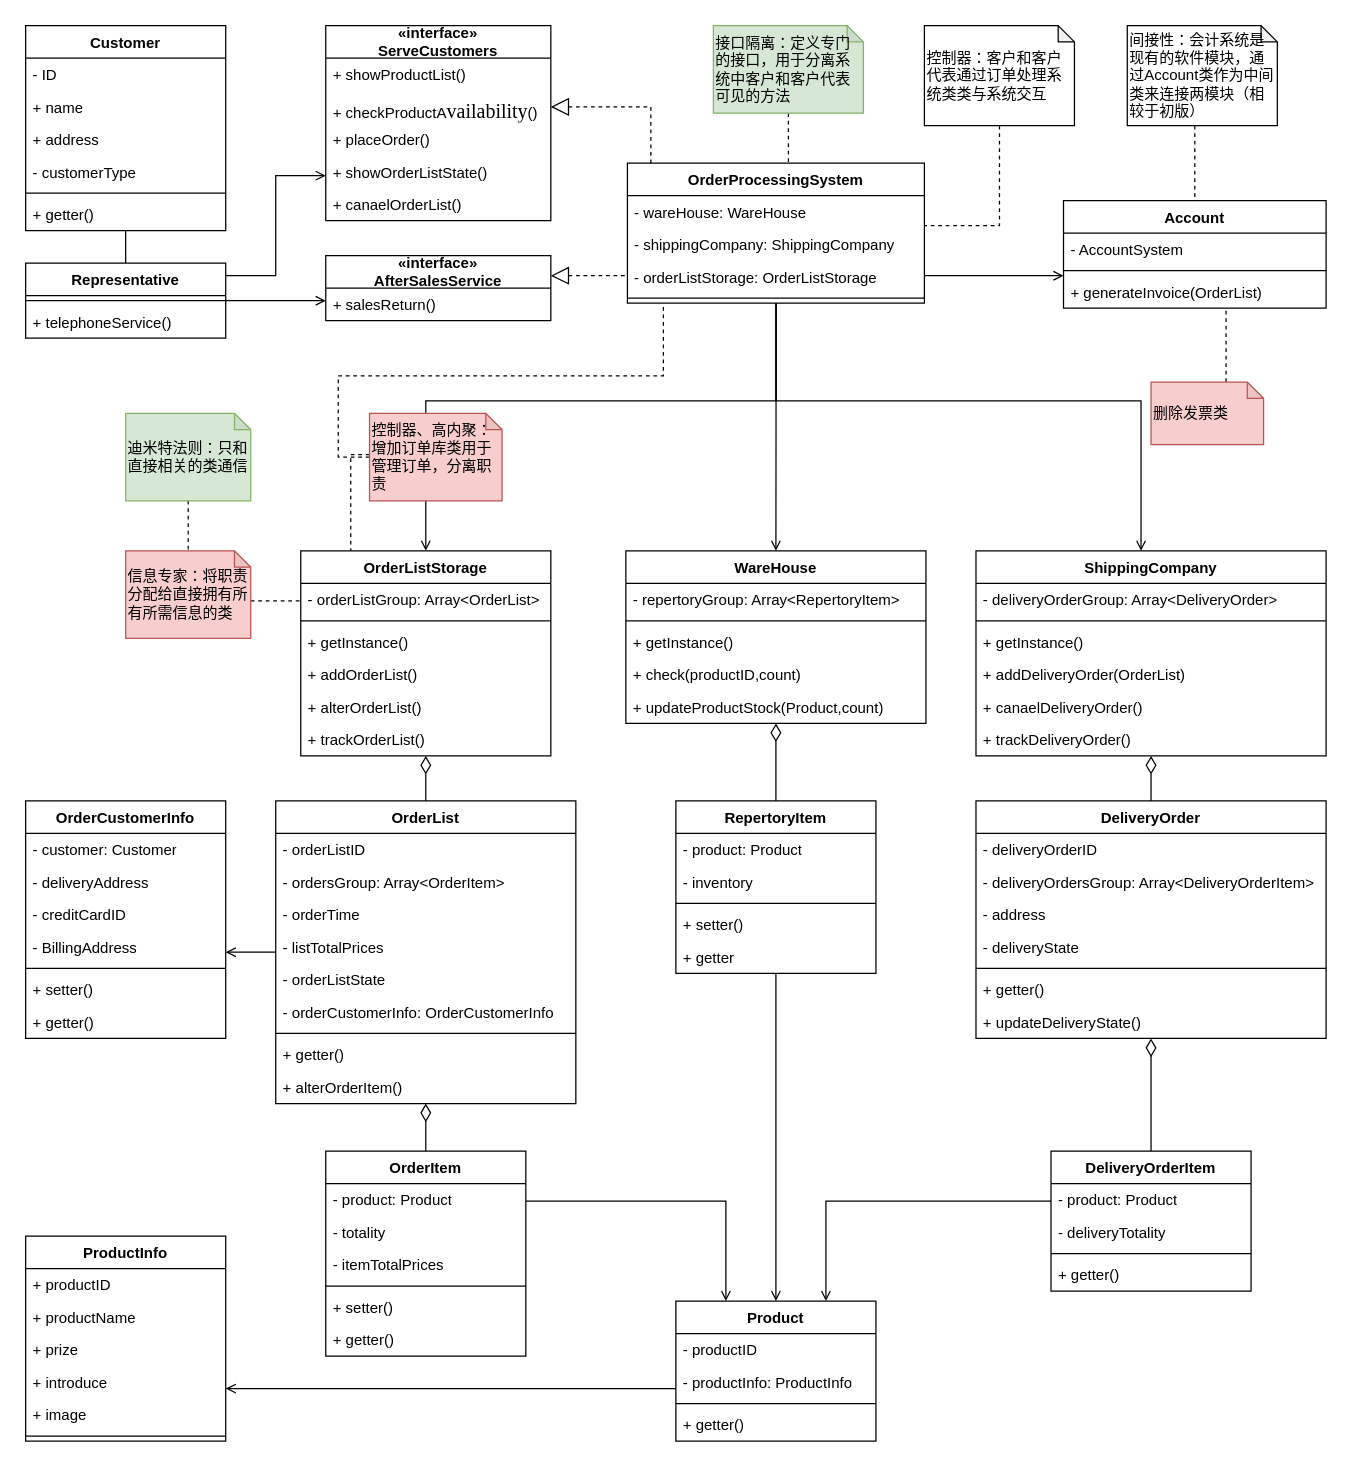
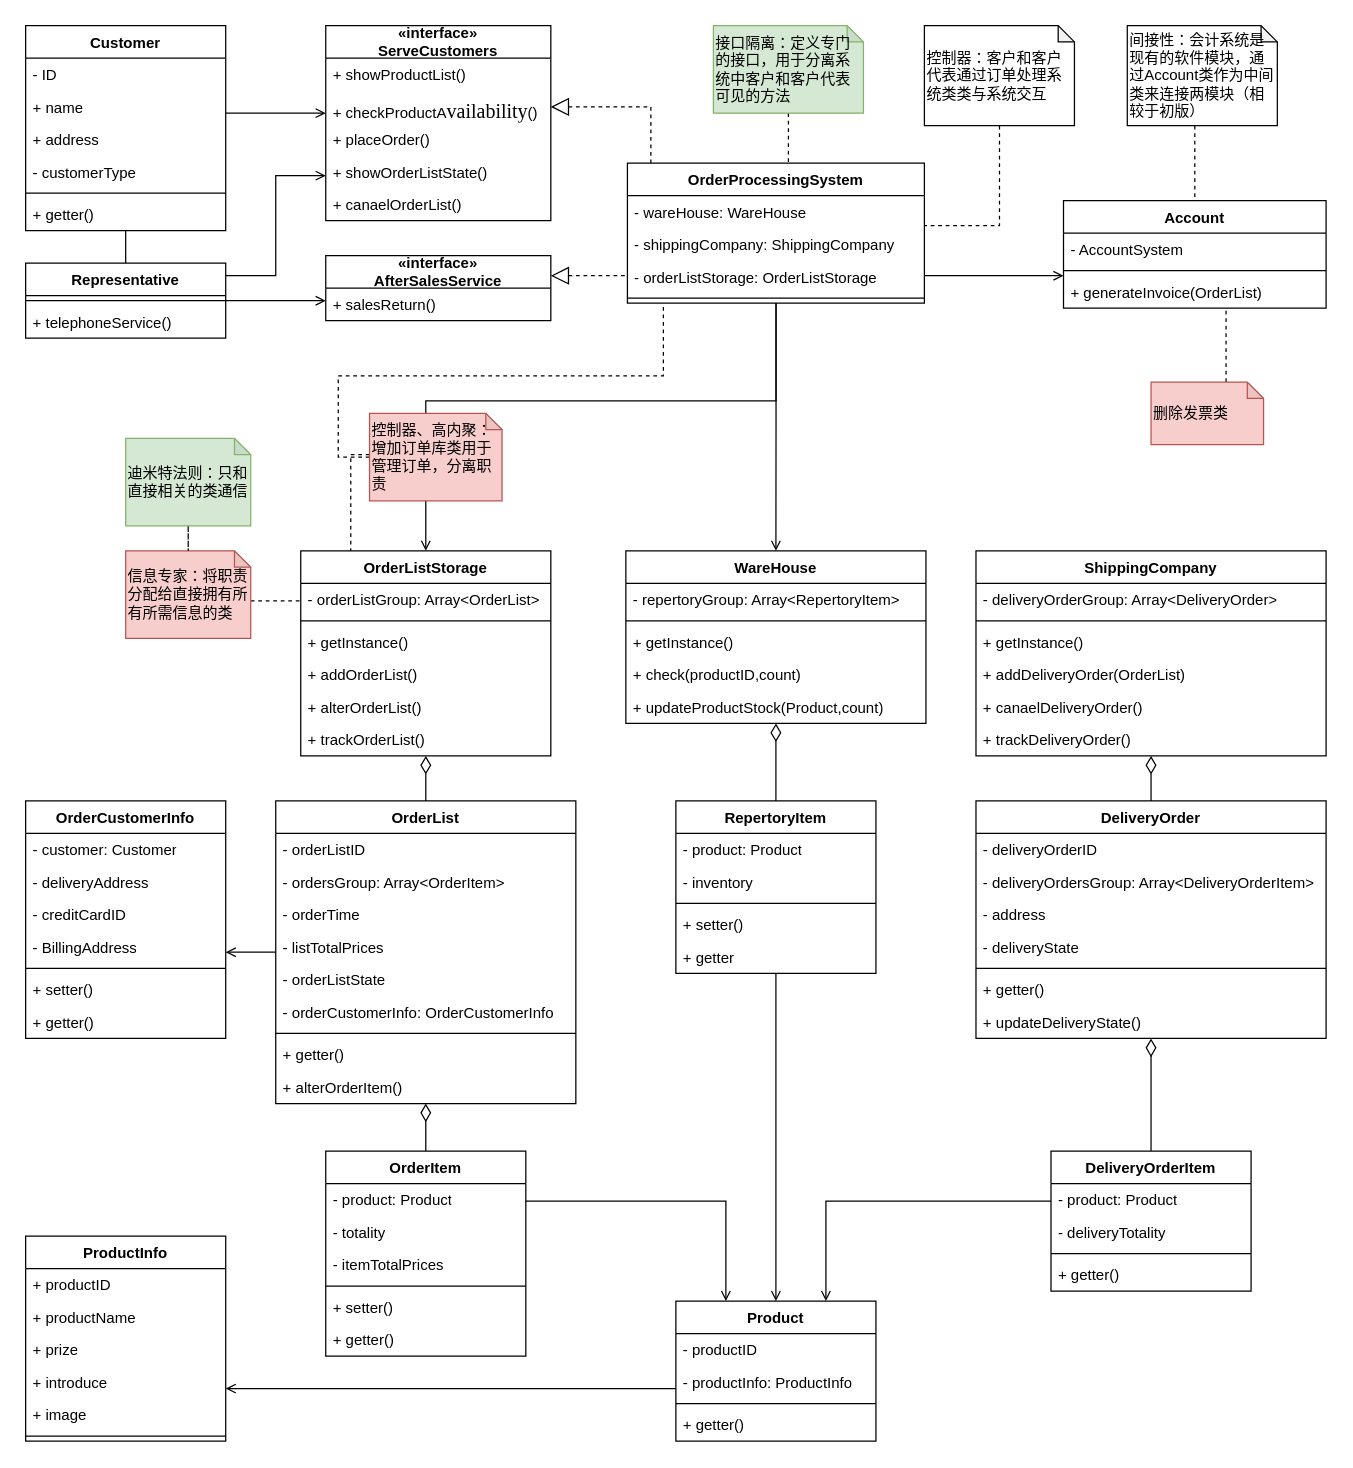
none -> (274, 113)
(1032, 401) -> none
(188, 457) -> (188, 482)
